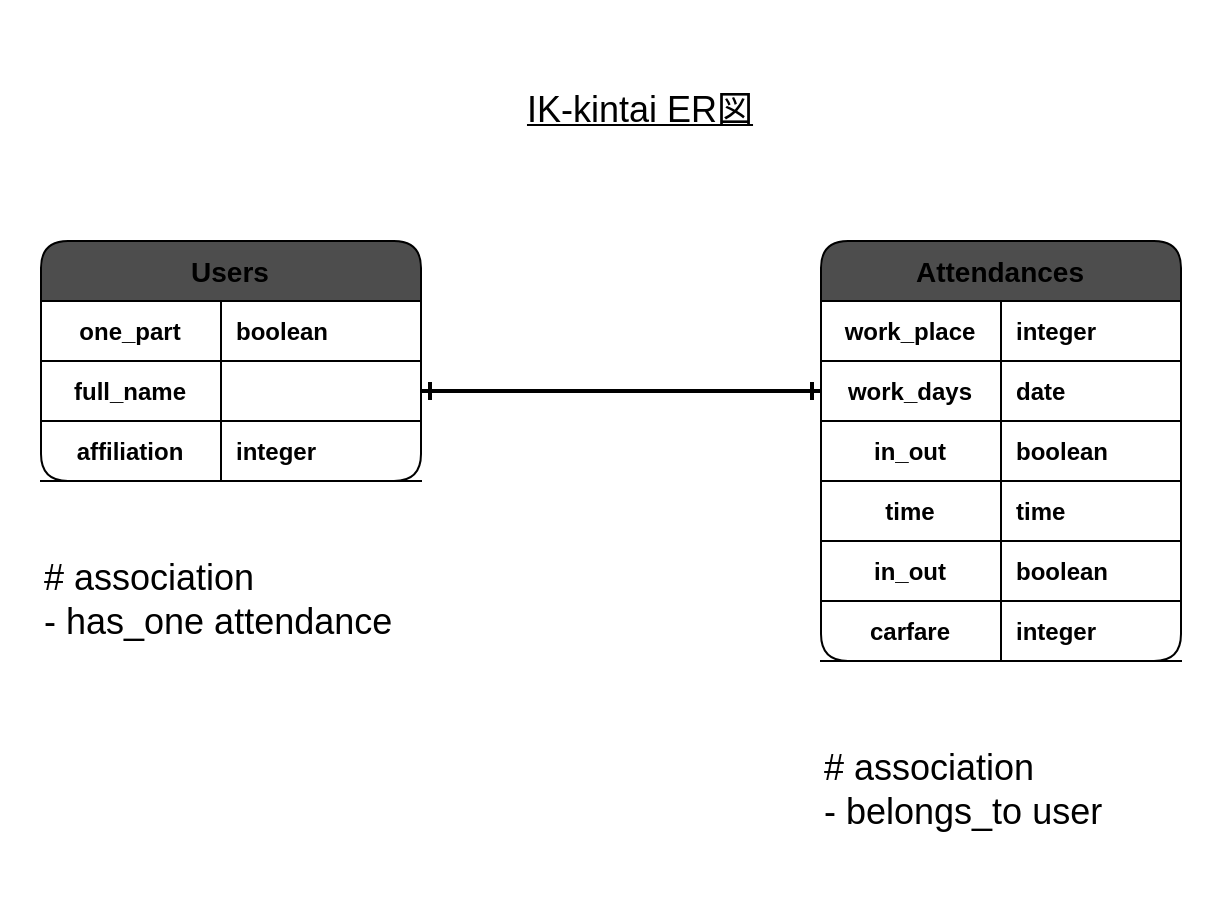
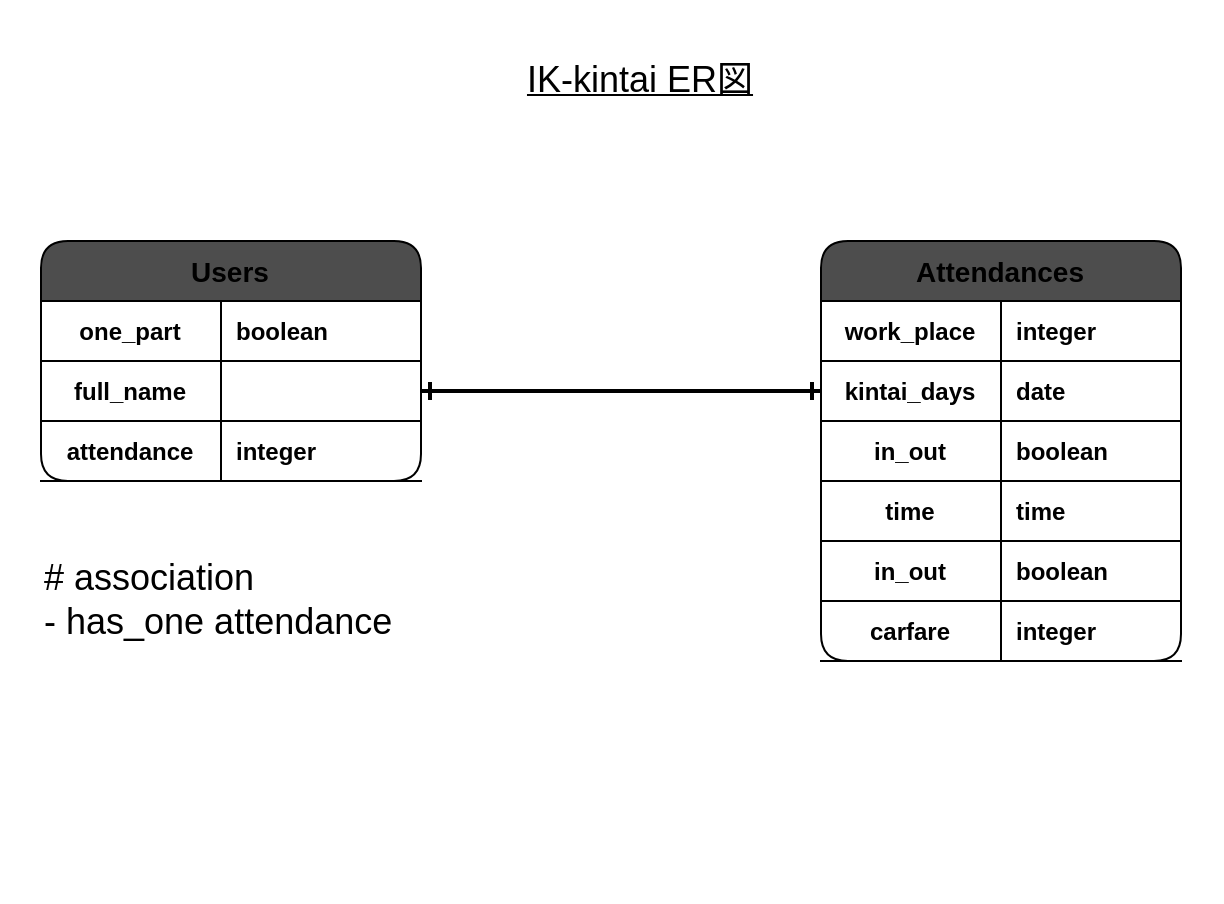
(641, 111) -> (641, 81)
(910, 392) -> (910, 392)
(130, 452) -> (130, 452)
(981, 791) -> none
